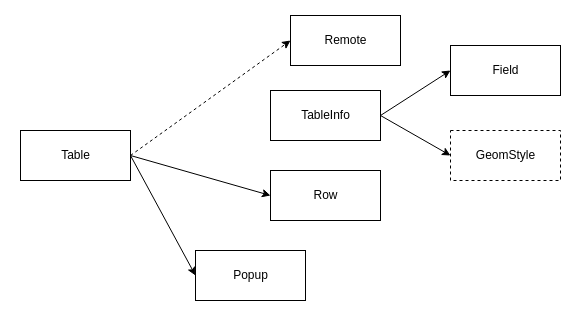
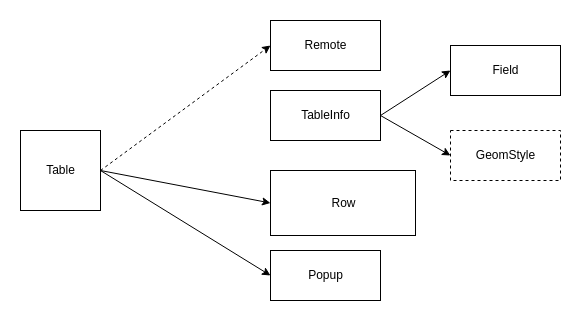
(346, 41) -> (326, 46)
(76, 156) -> (61, 171)
(326, 196) -> (343, 203)
(251, 276) -> (326, 276)
